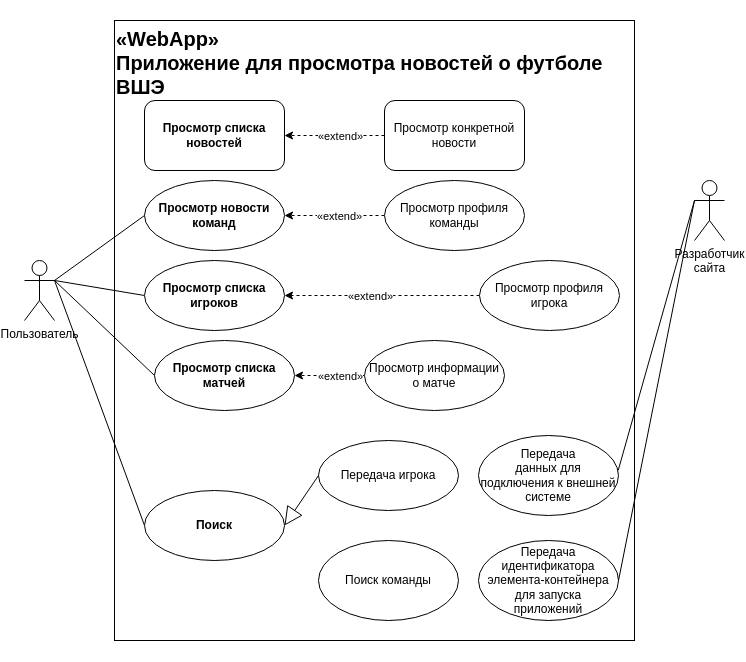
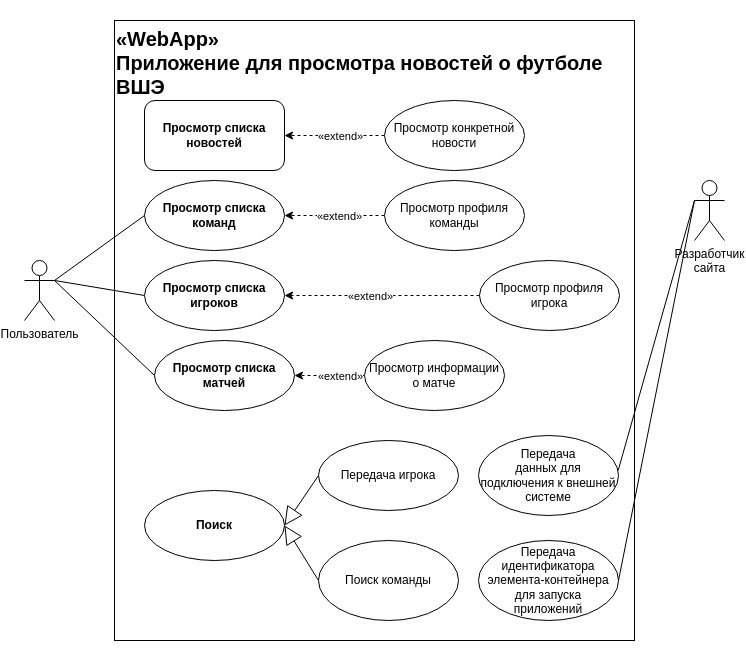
(455, 136) -> (455, 136)
(215, 216) -> (215, 216)
(100, 404) -> none
none -> (306, 561)
